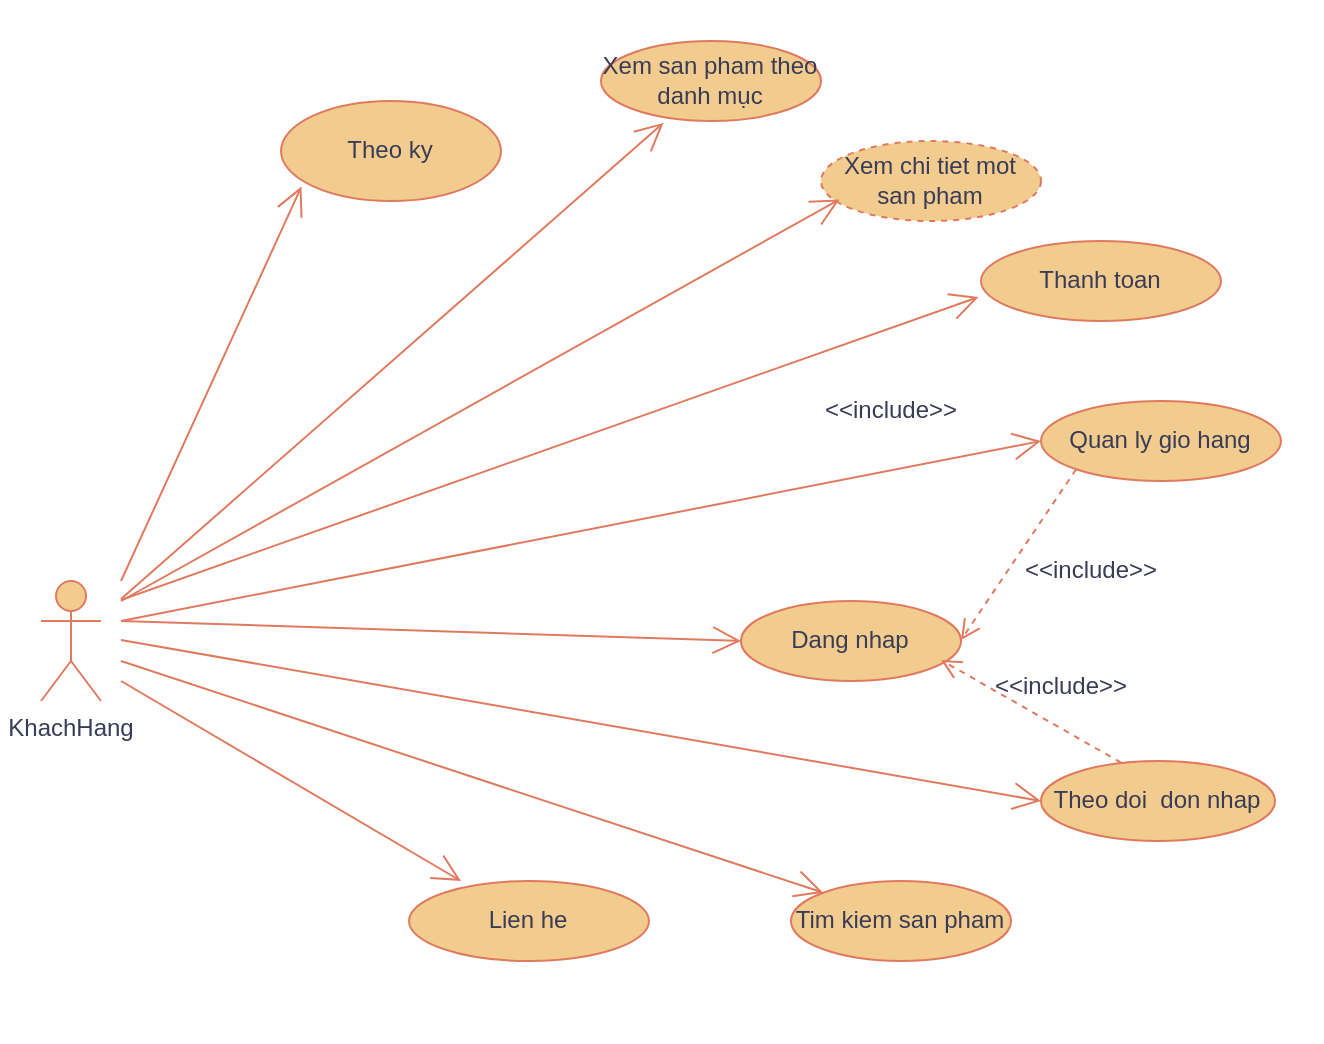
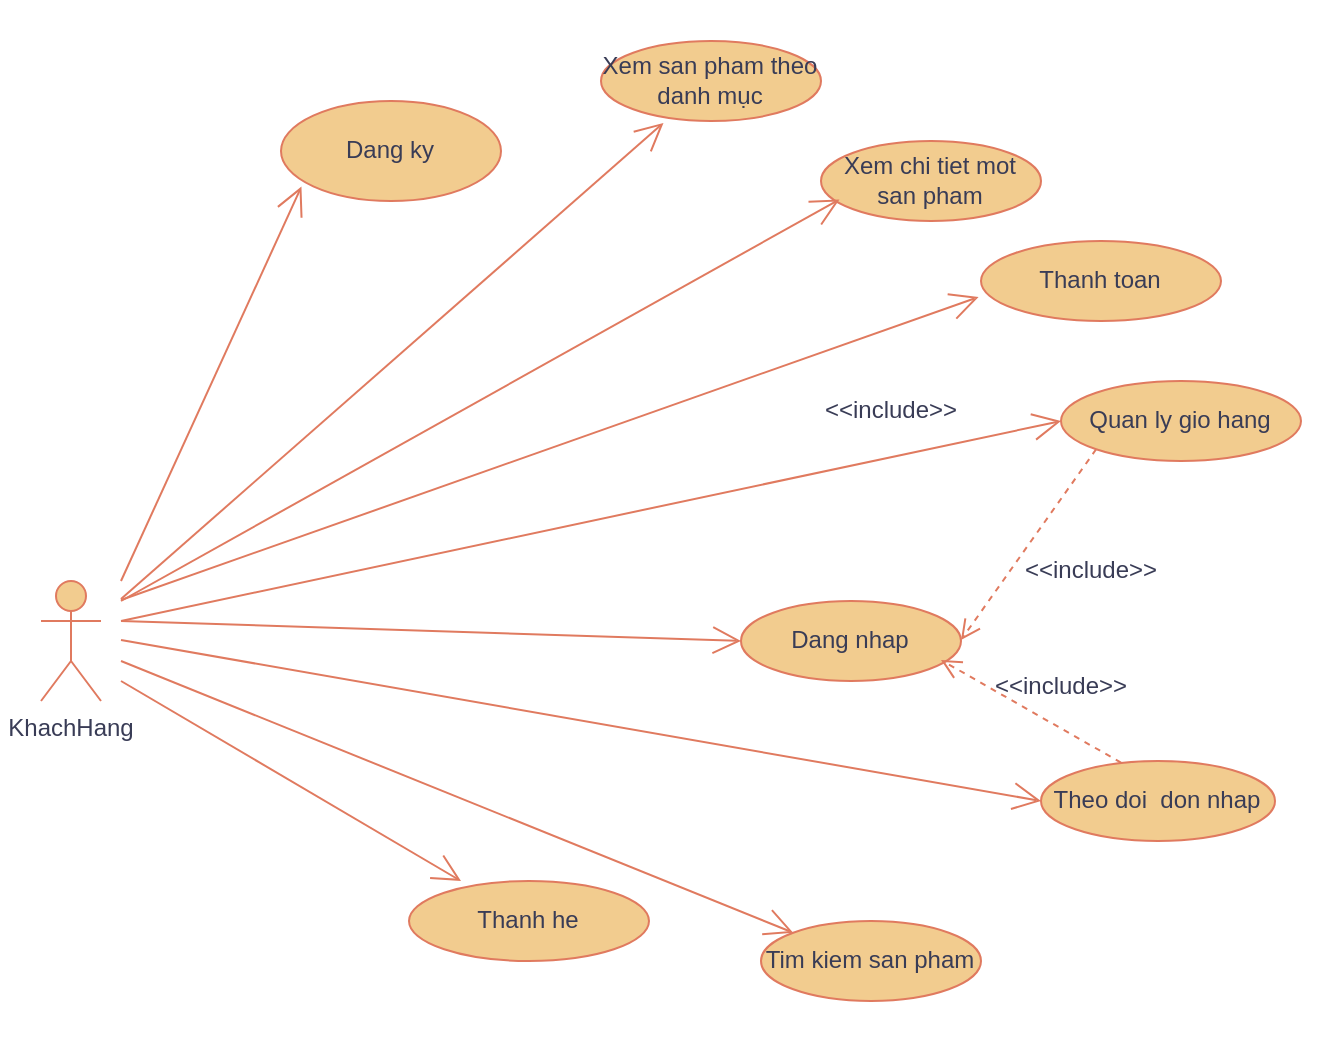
(391, 151) -> (391, 151)
(931, 181) -> (931, 181)
(1161, 441) -> (1181, 421)
(529, 921) -> (529, 921)
(901, 921) -> (871, 961)
